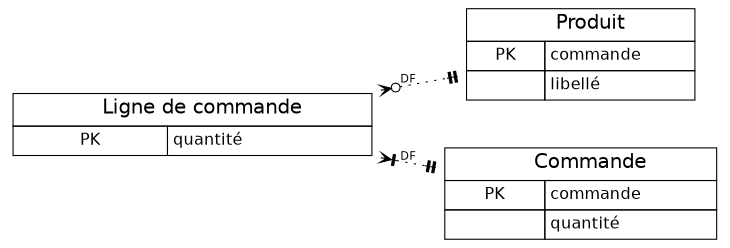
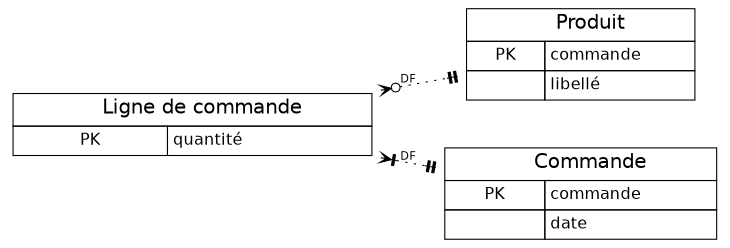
(585, 223) -> (569, 223)
